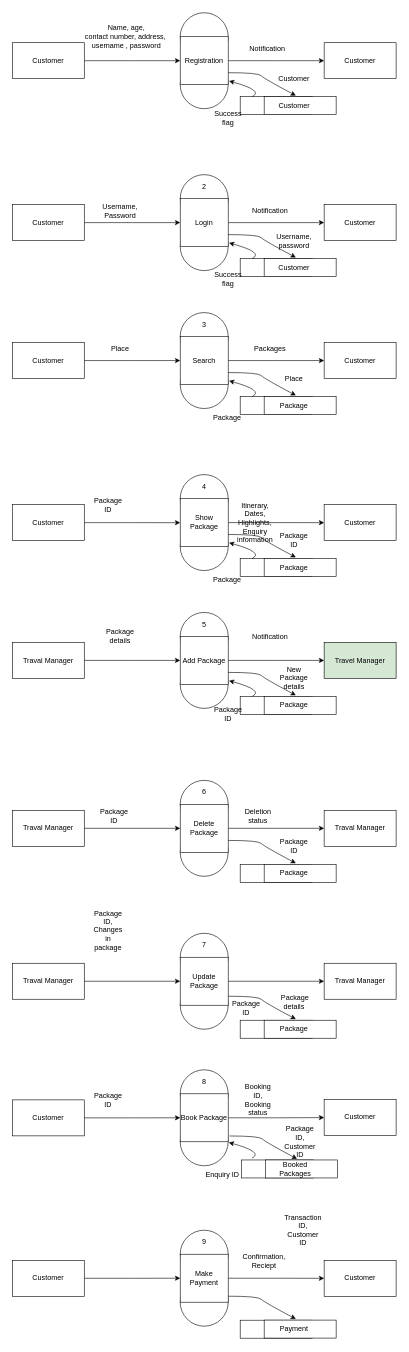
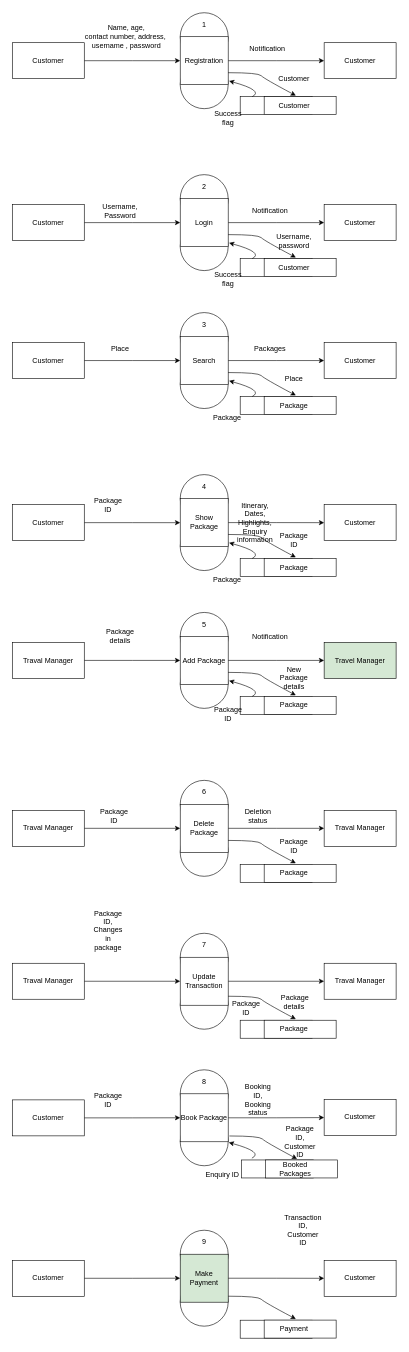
none -> (204, 24)
(204, 981) -> (204, 981)
(264, 1261) -> none
(204, 1278) -> (204, 1278)
